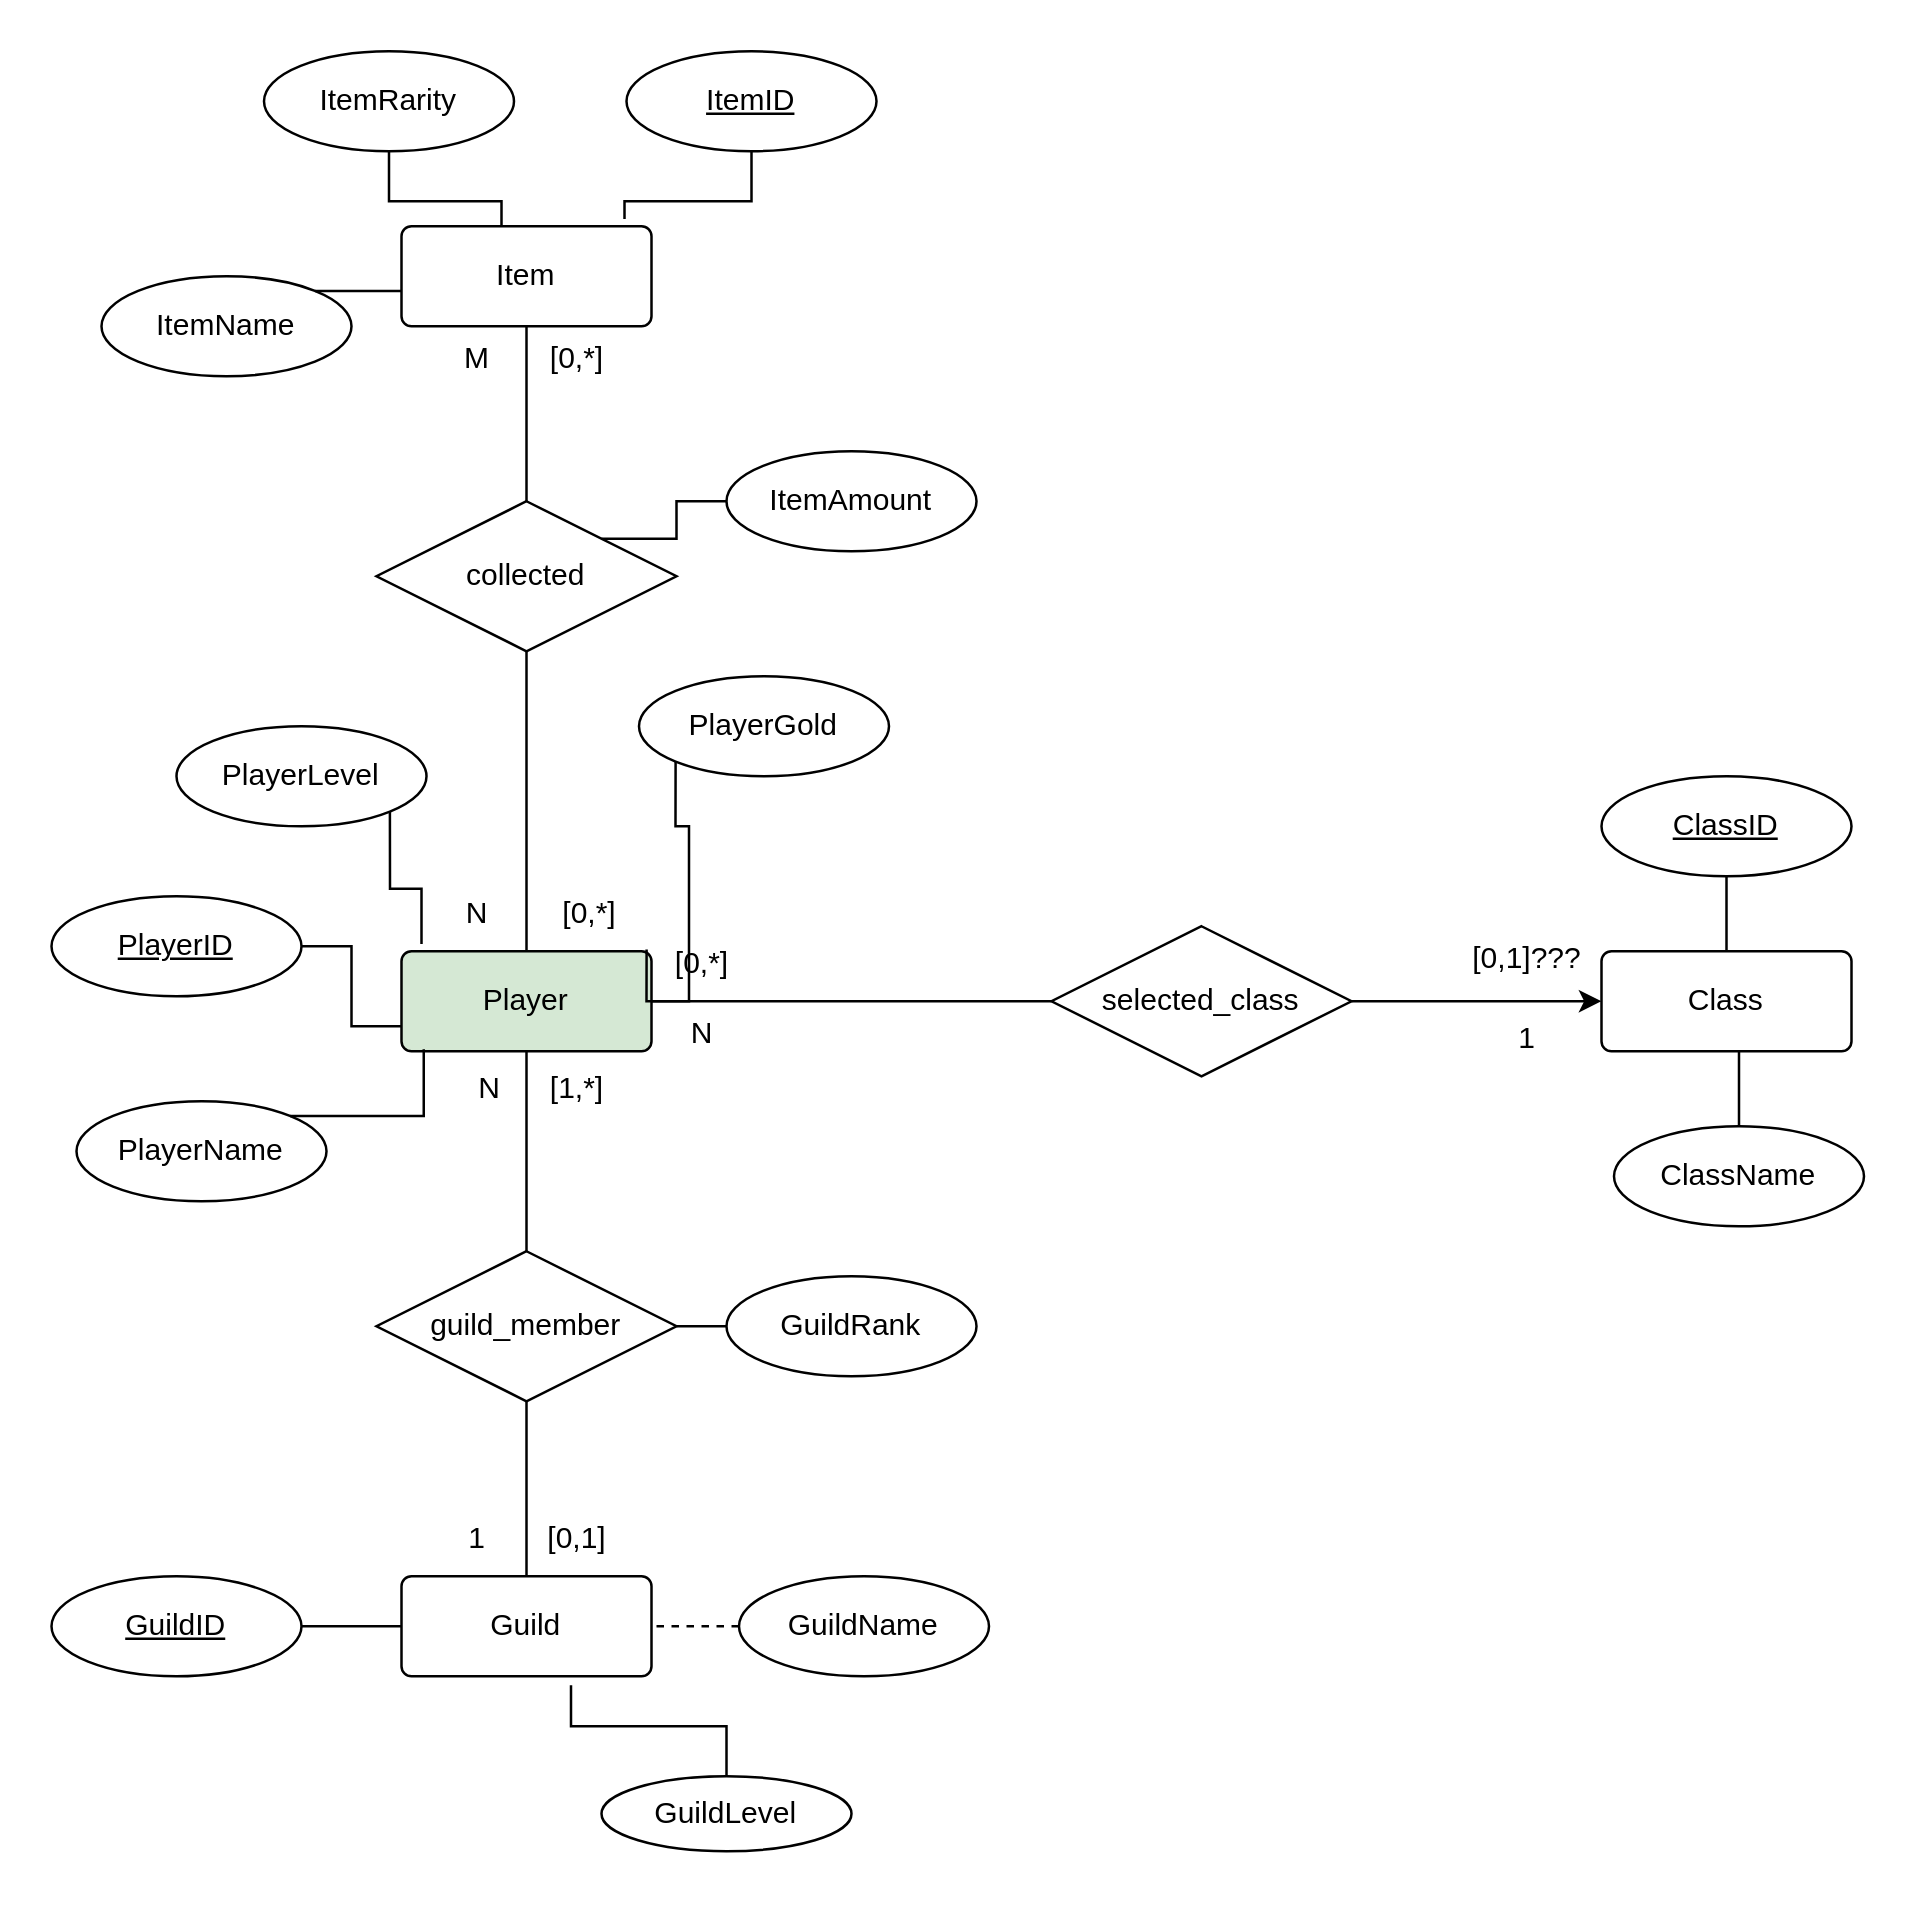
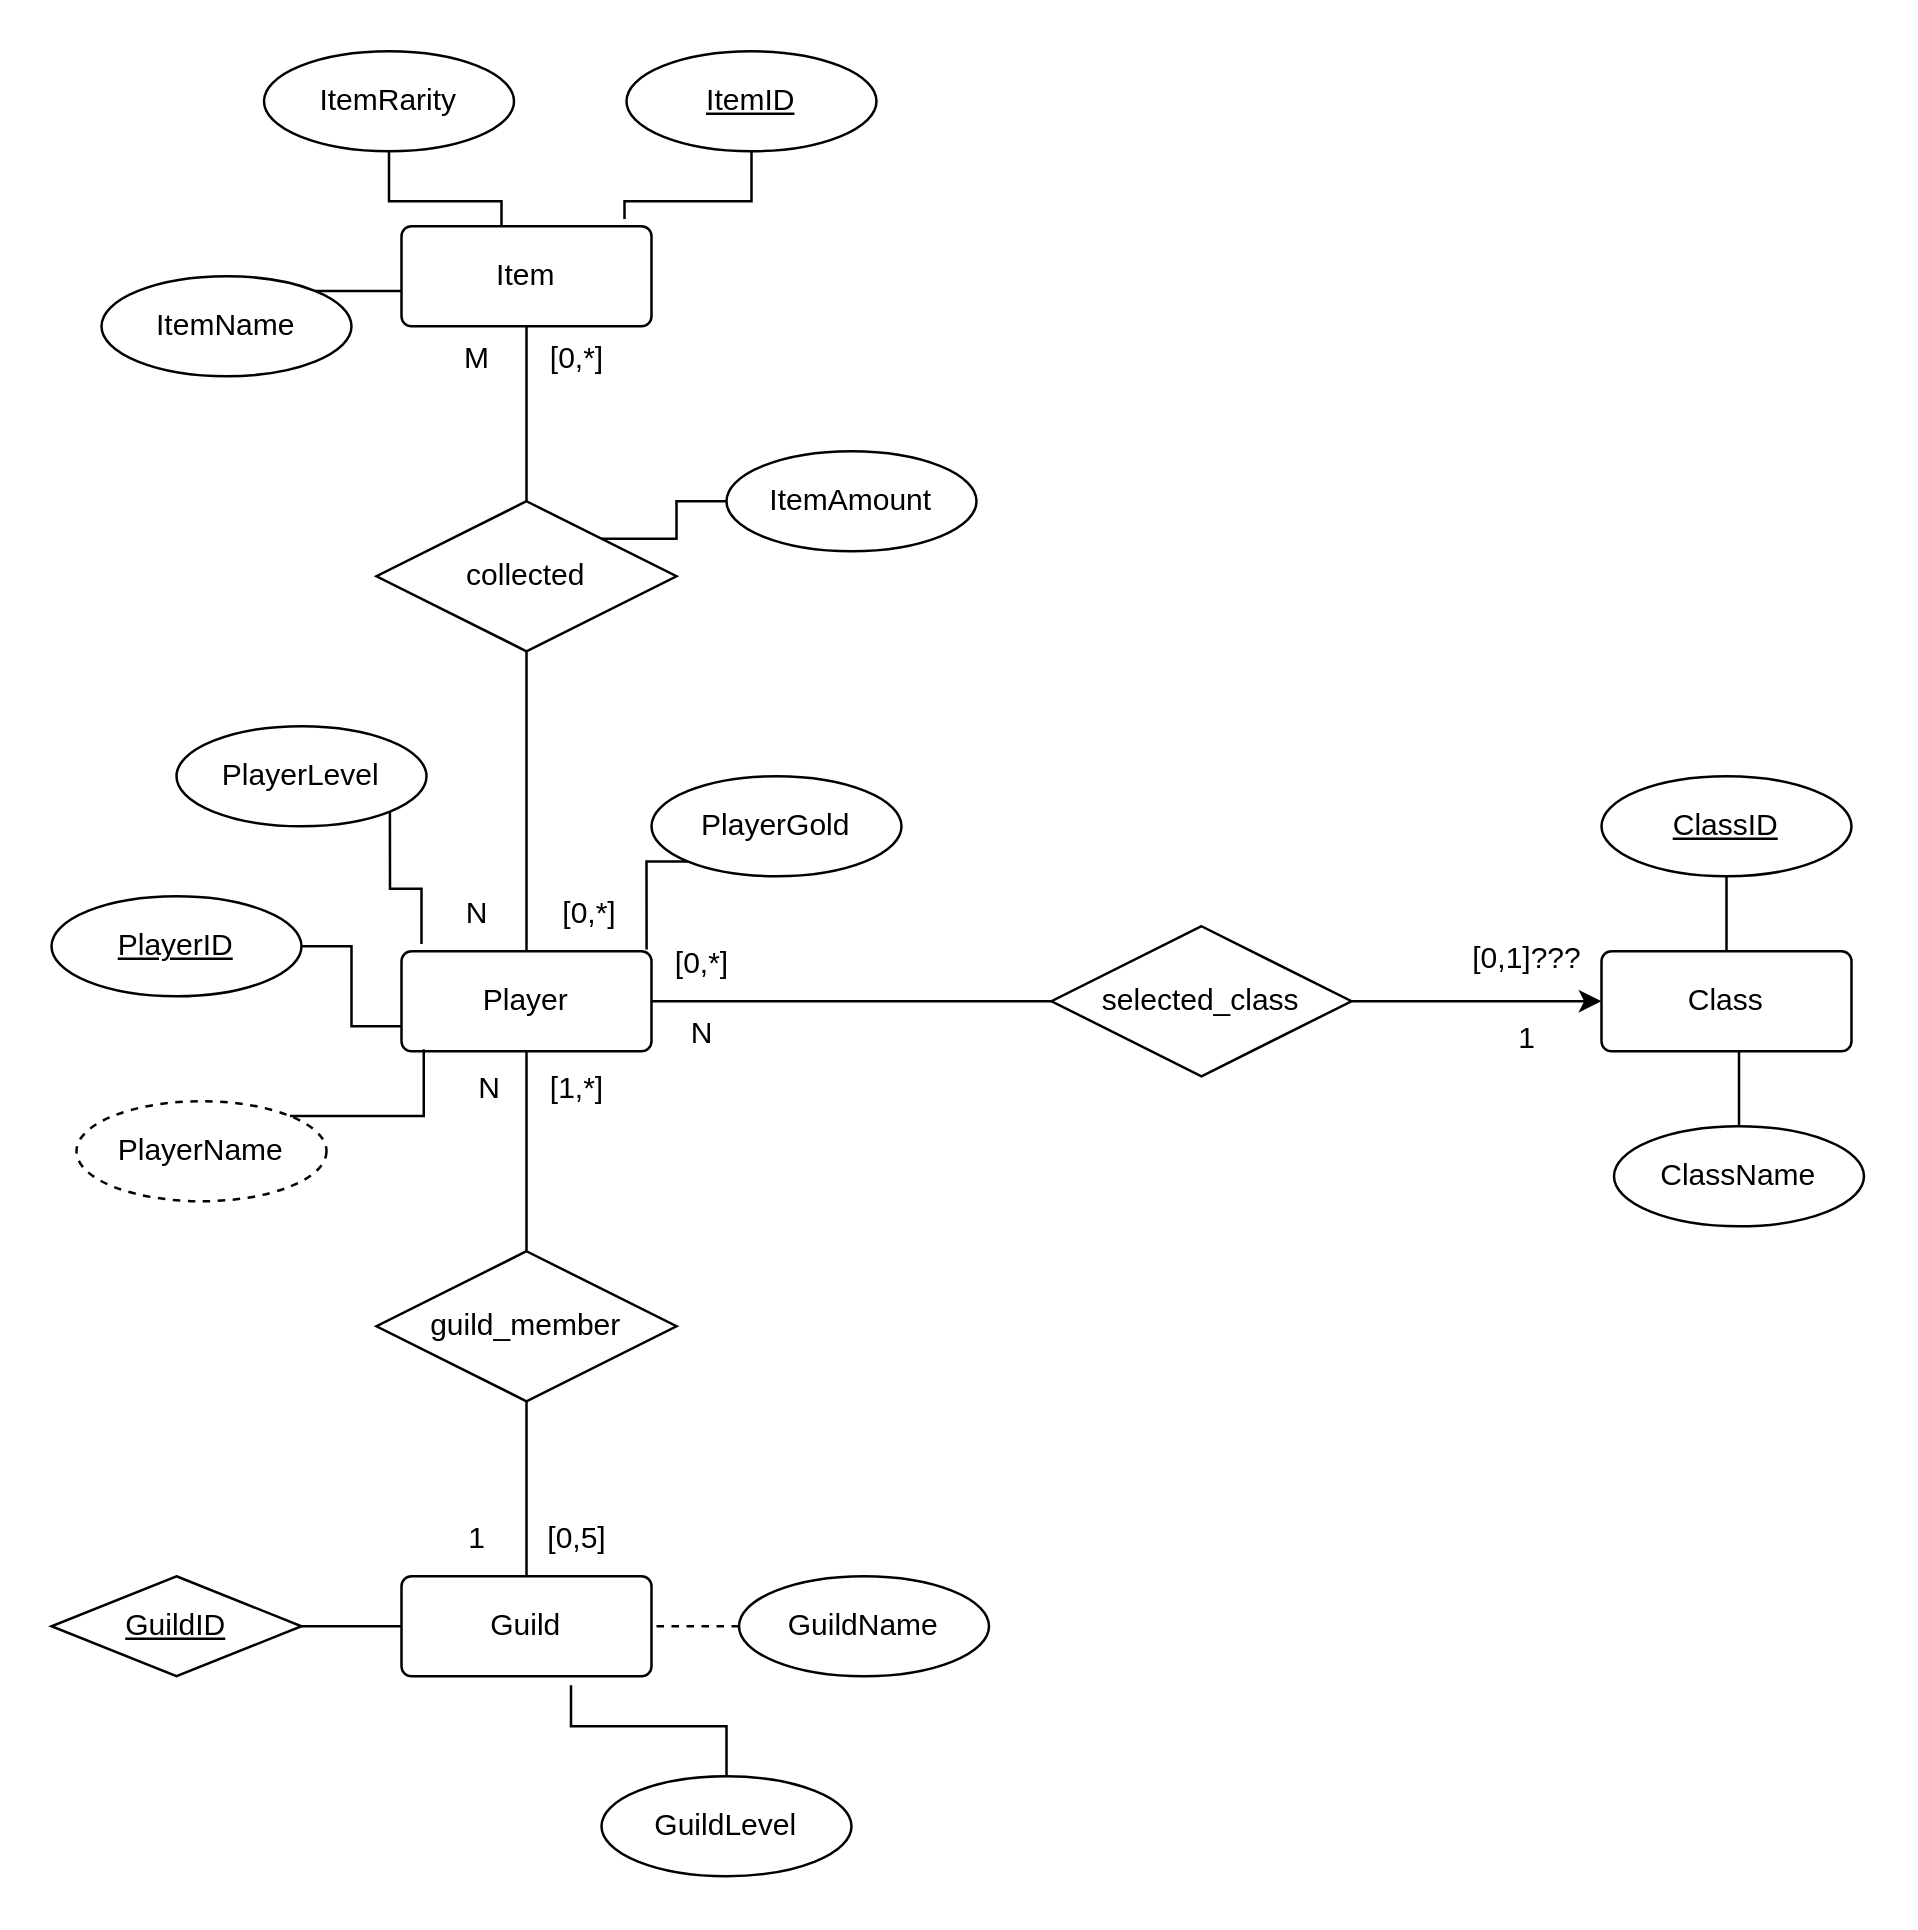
(764, 726) -> (776, 826)
(526, 1001) -> (526, 1001)
(201, 1151) -> (201, 1151)
(701, 1326) -> none
(851, 1326) -> none
(578, 1539) -> (578, 1539)
(176, 1626) -> (176, 1626)
(726, 1814) -> (726, 1826)
